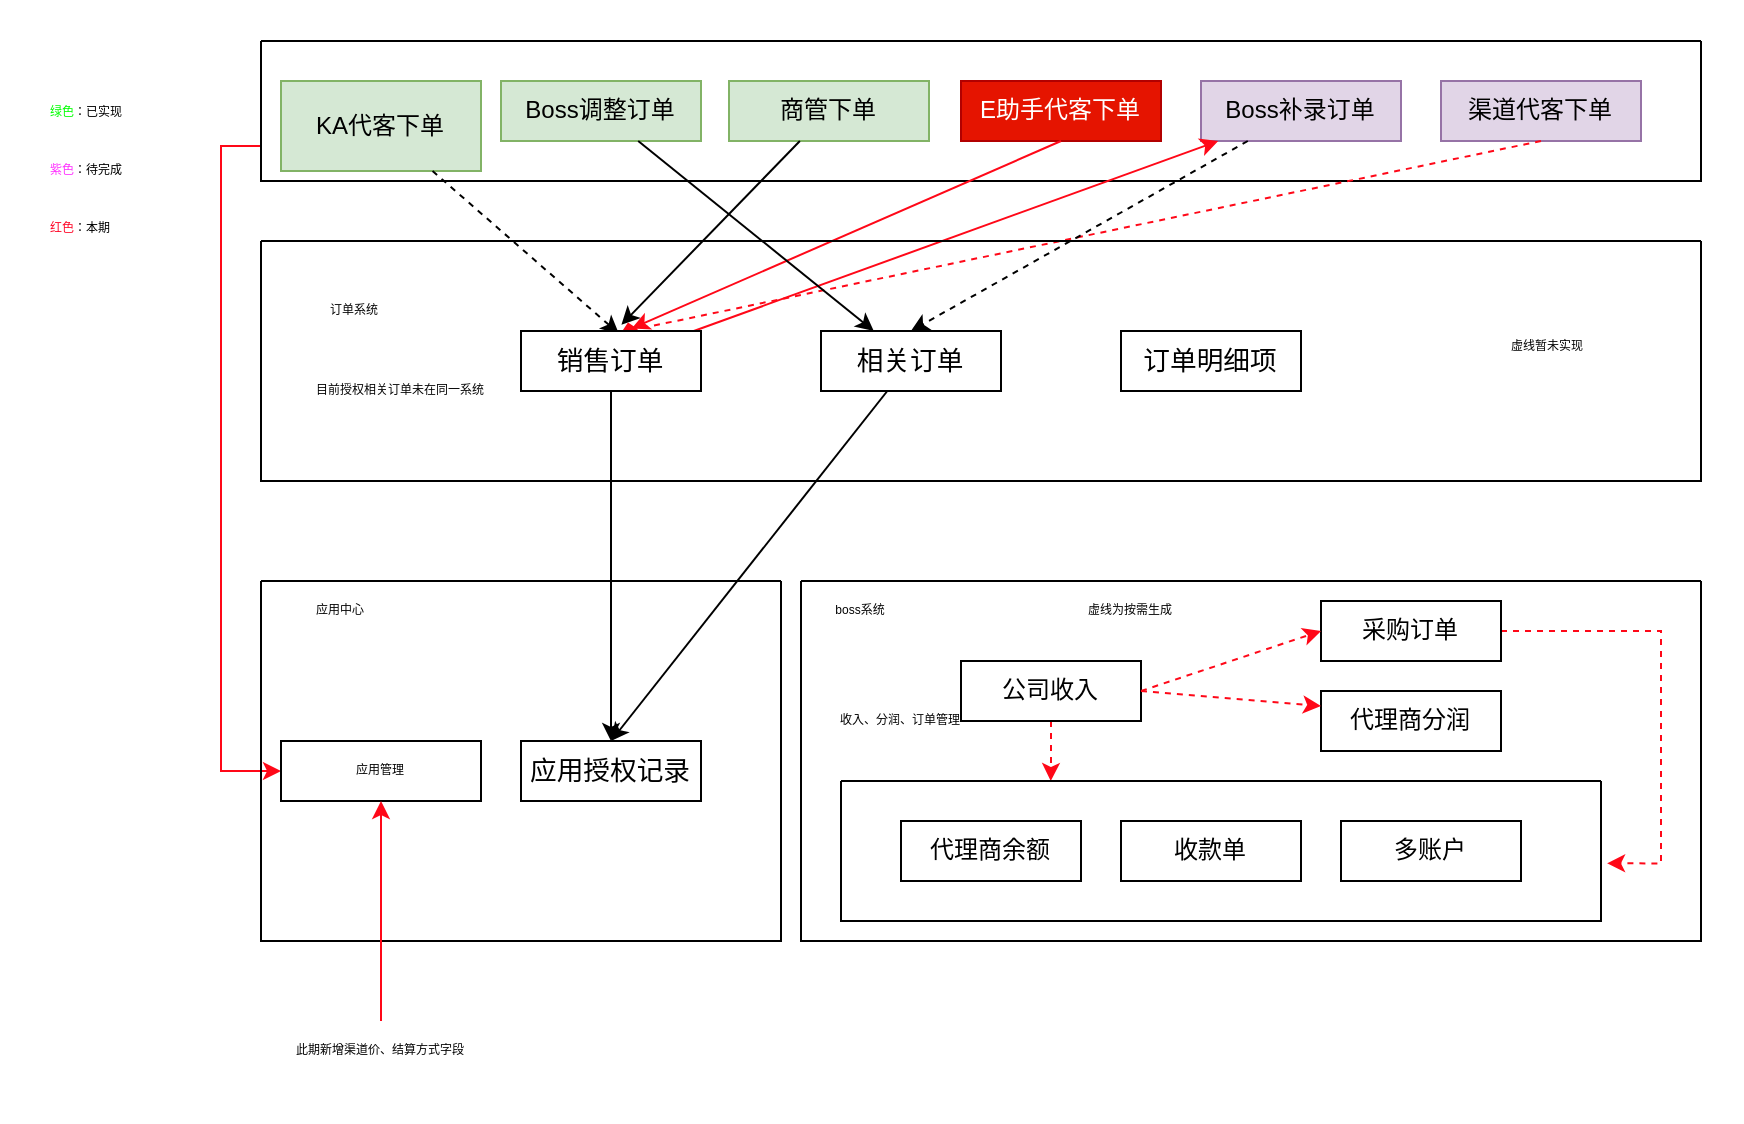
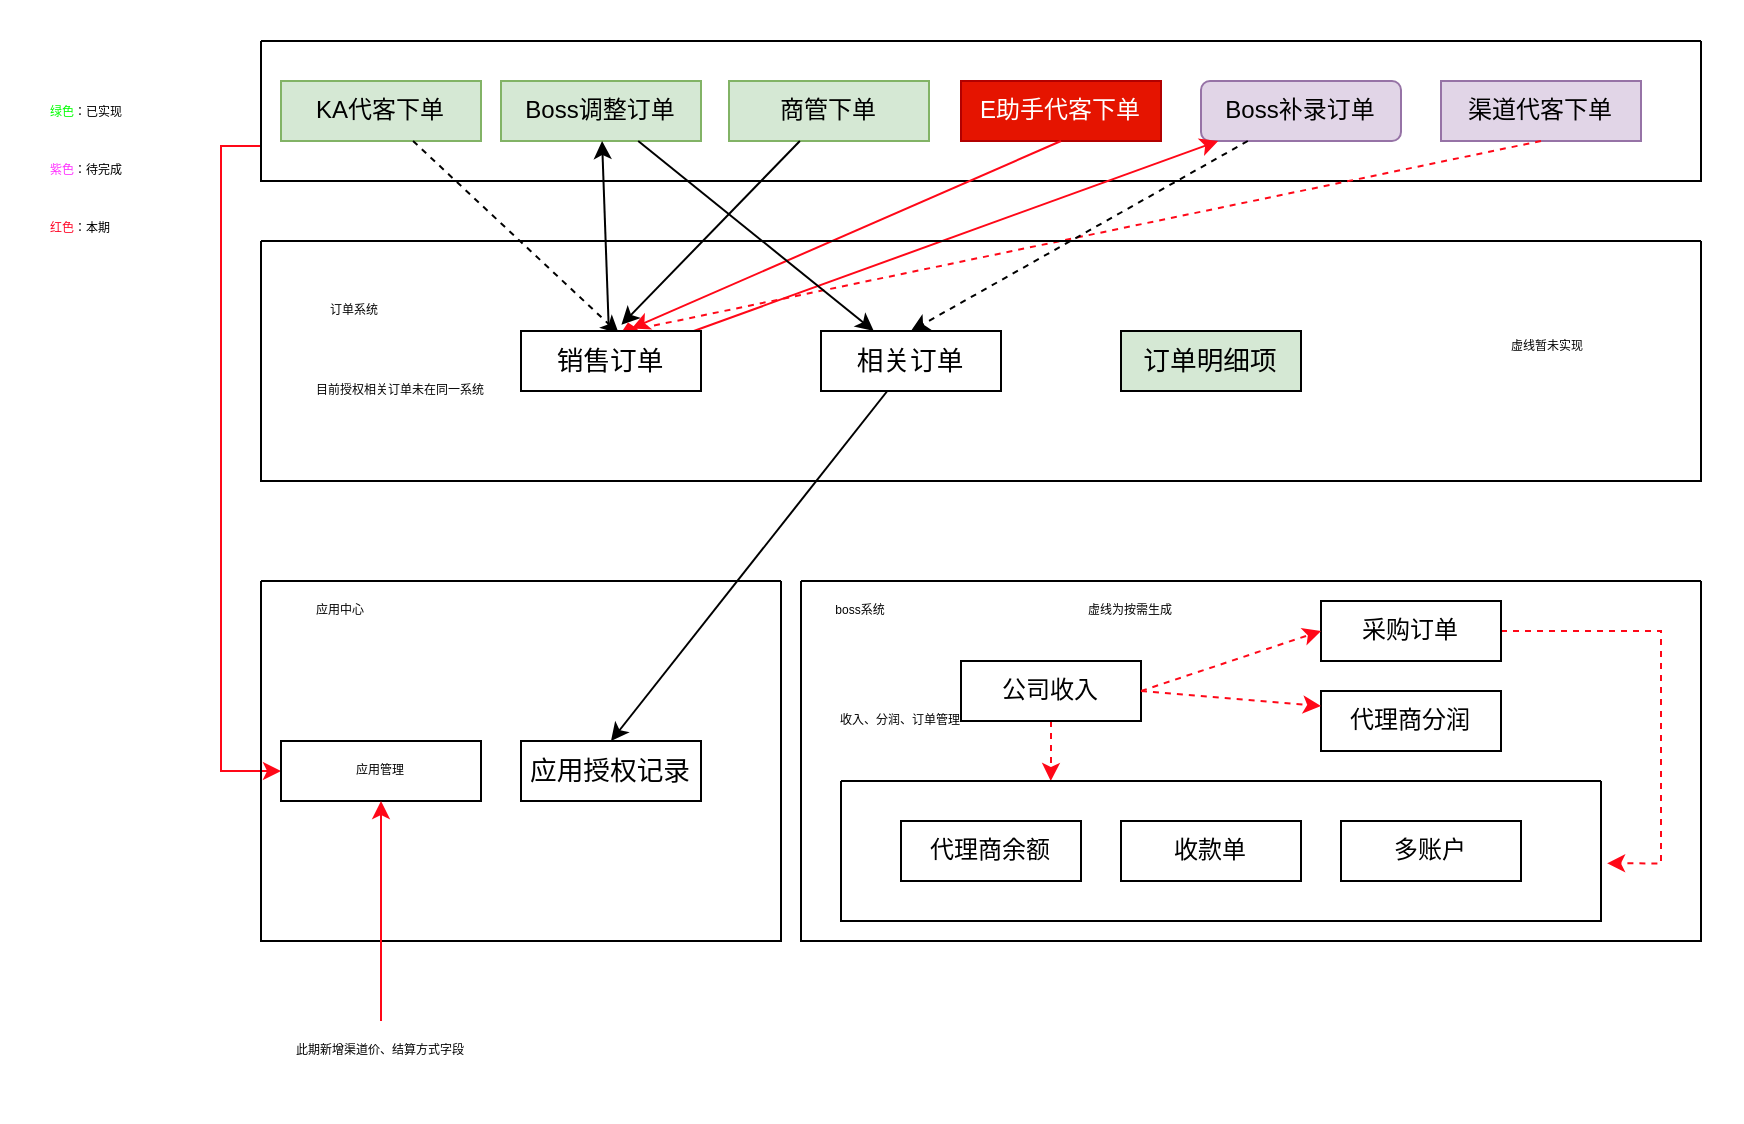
(1301, 111) -> (1301, 111)
(381, 126) -> (381, 111)
(1211, 361) -> (1211, 361)
(611, 559) -> (605, 237)
